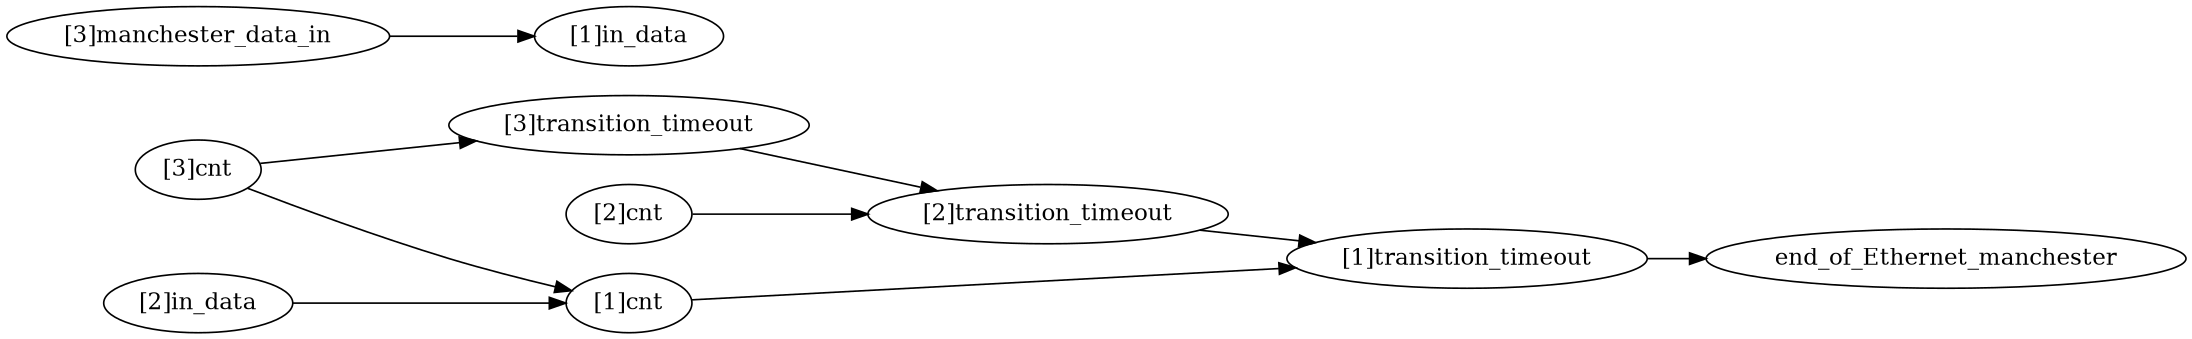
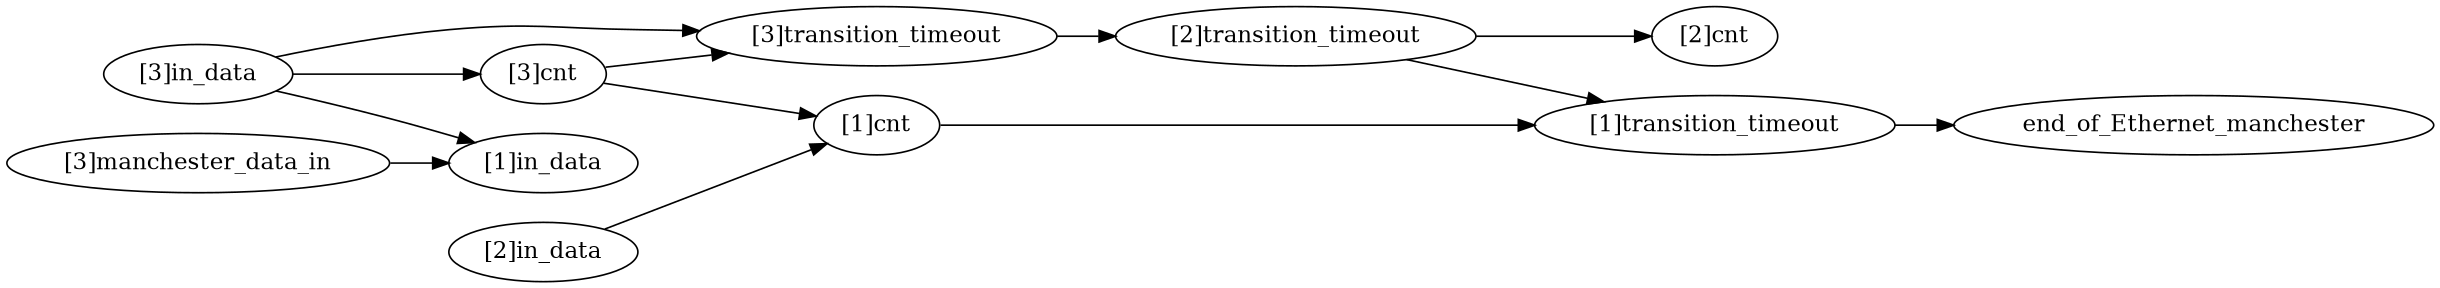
none -> (198, 74)
(772, 214) -> (1555, 36)
